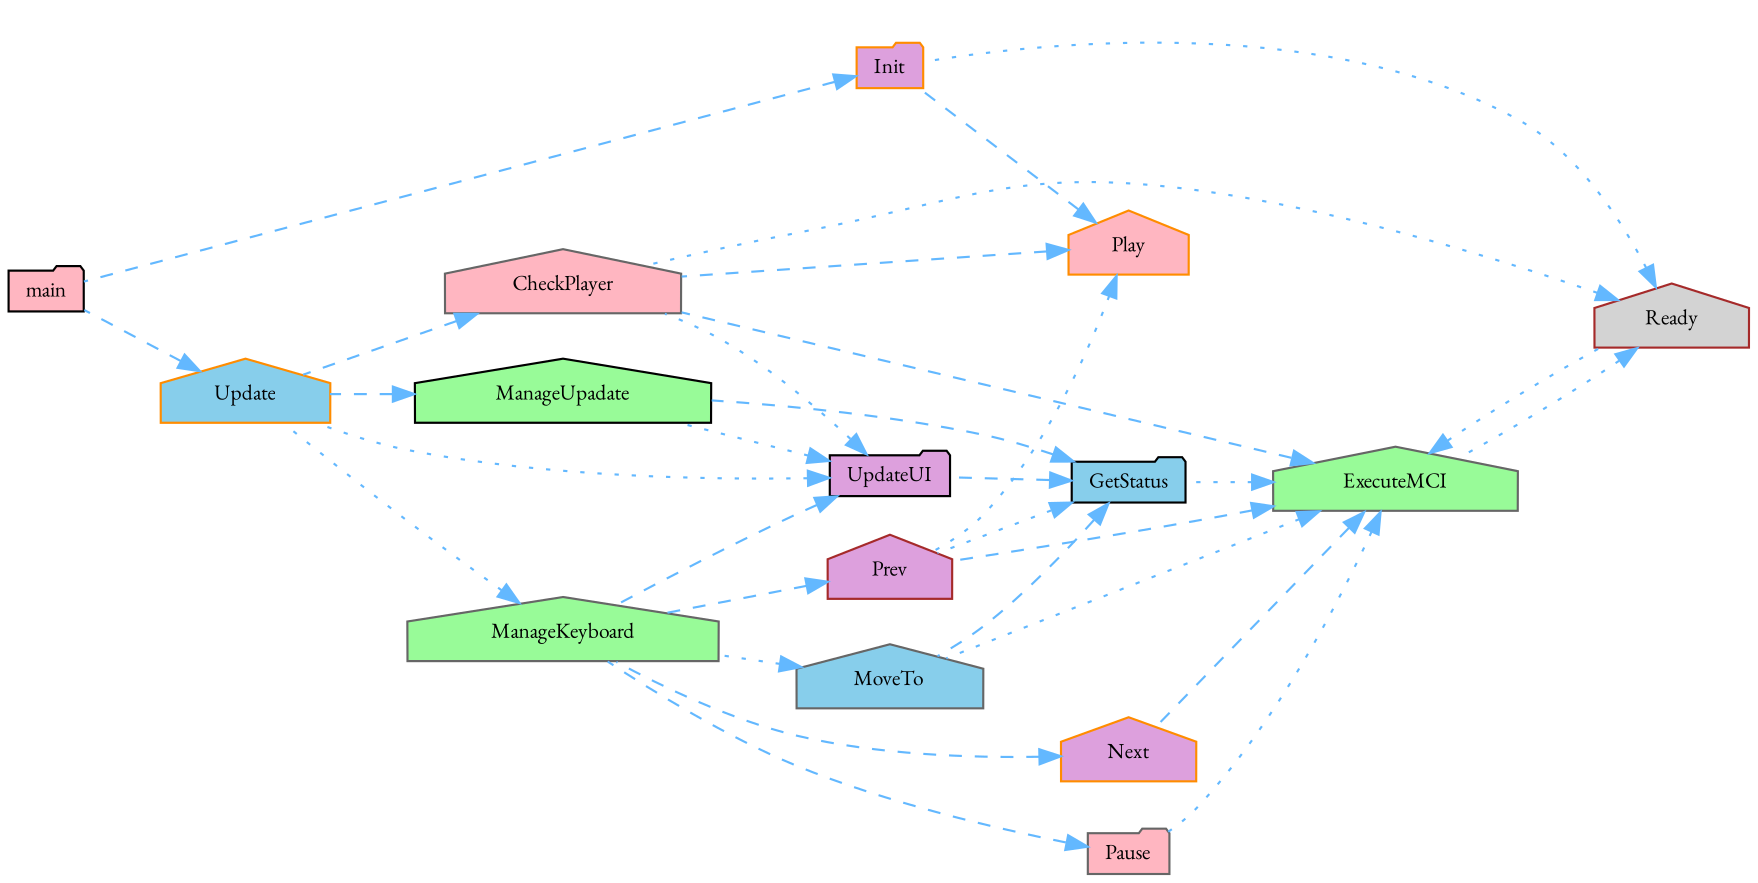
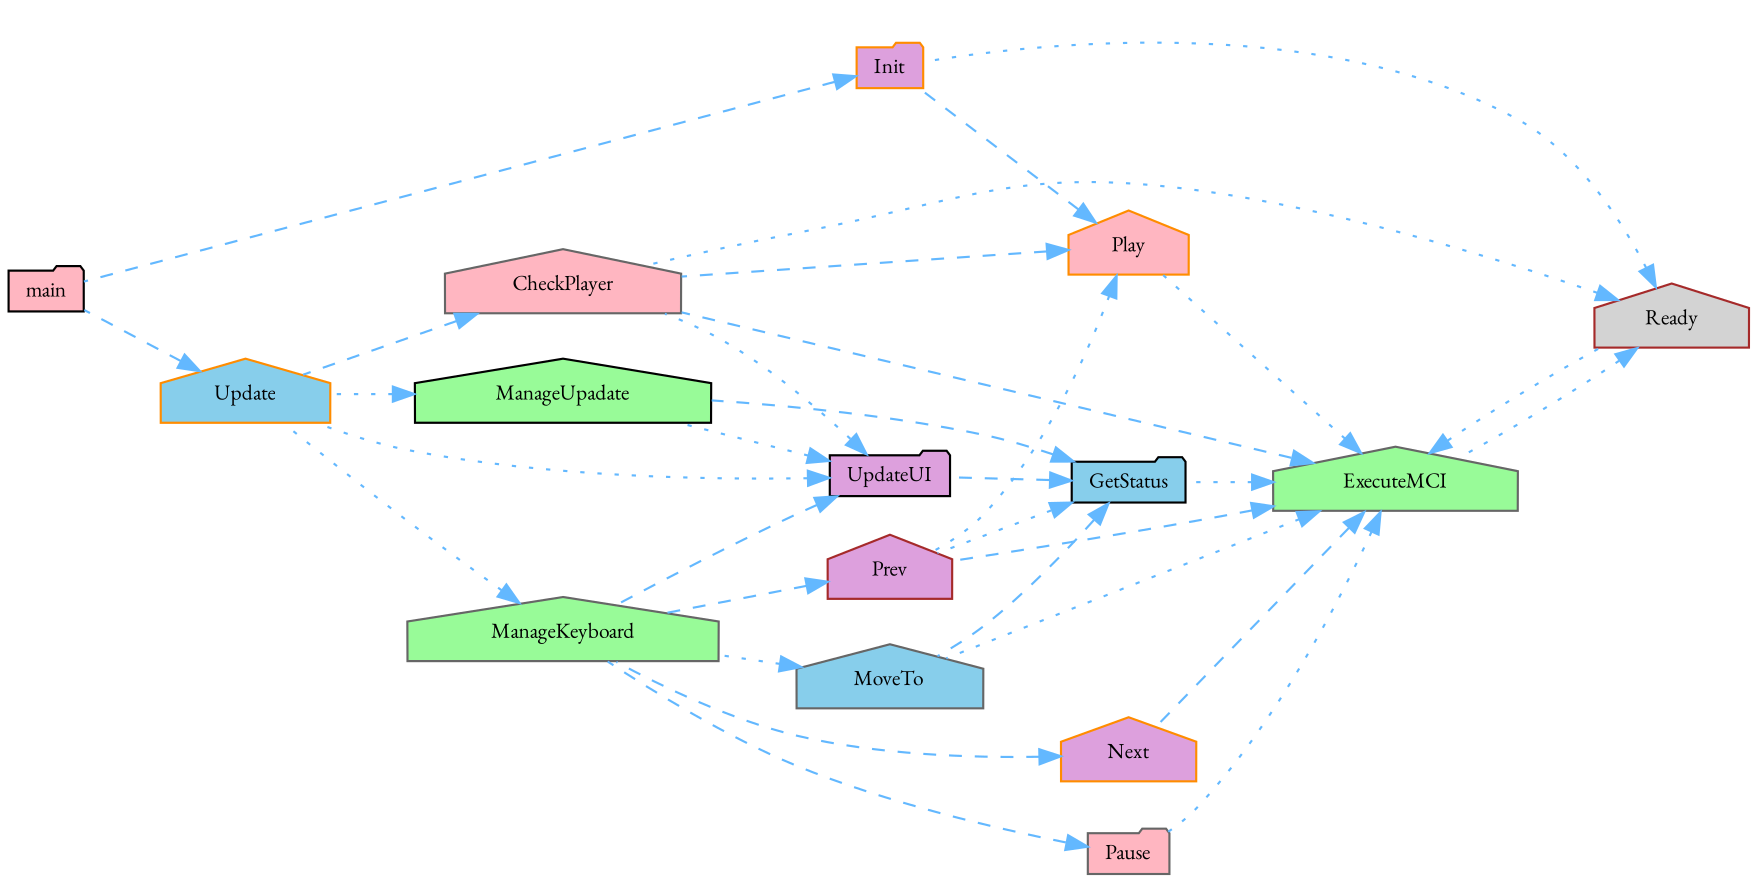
none -> (1254, 357)
(361, 394) -> (361, 394)
